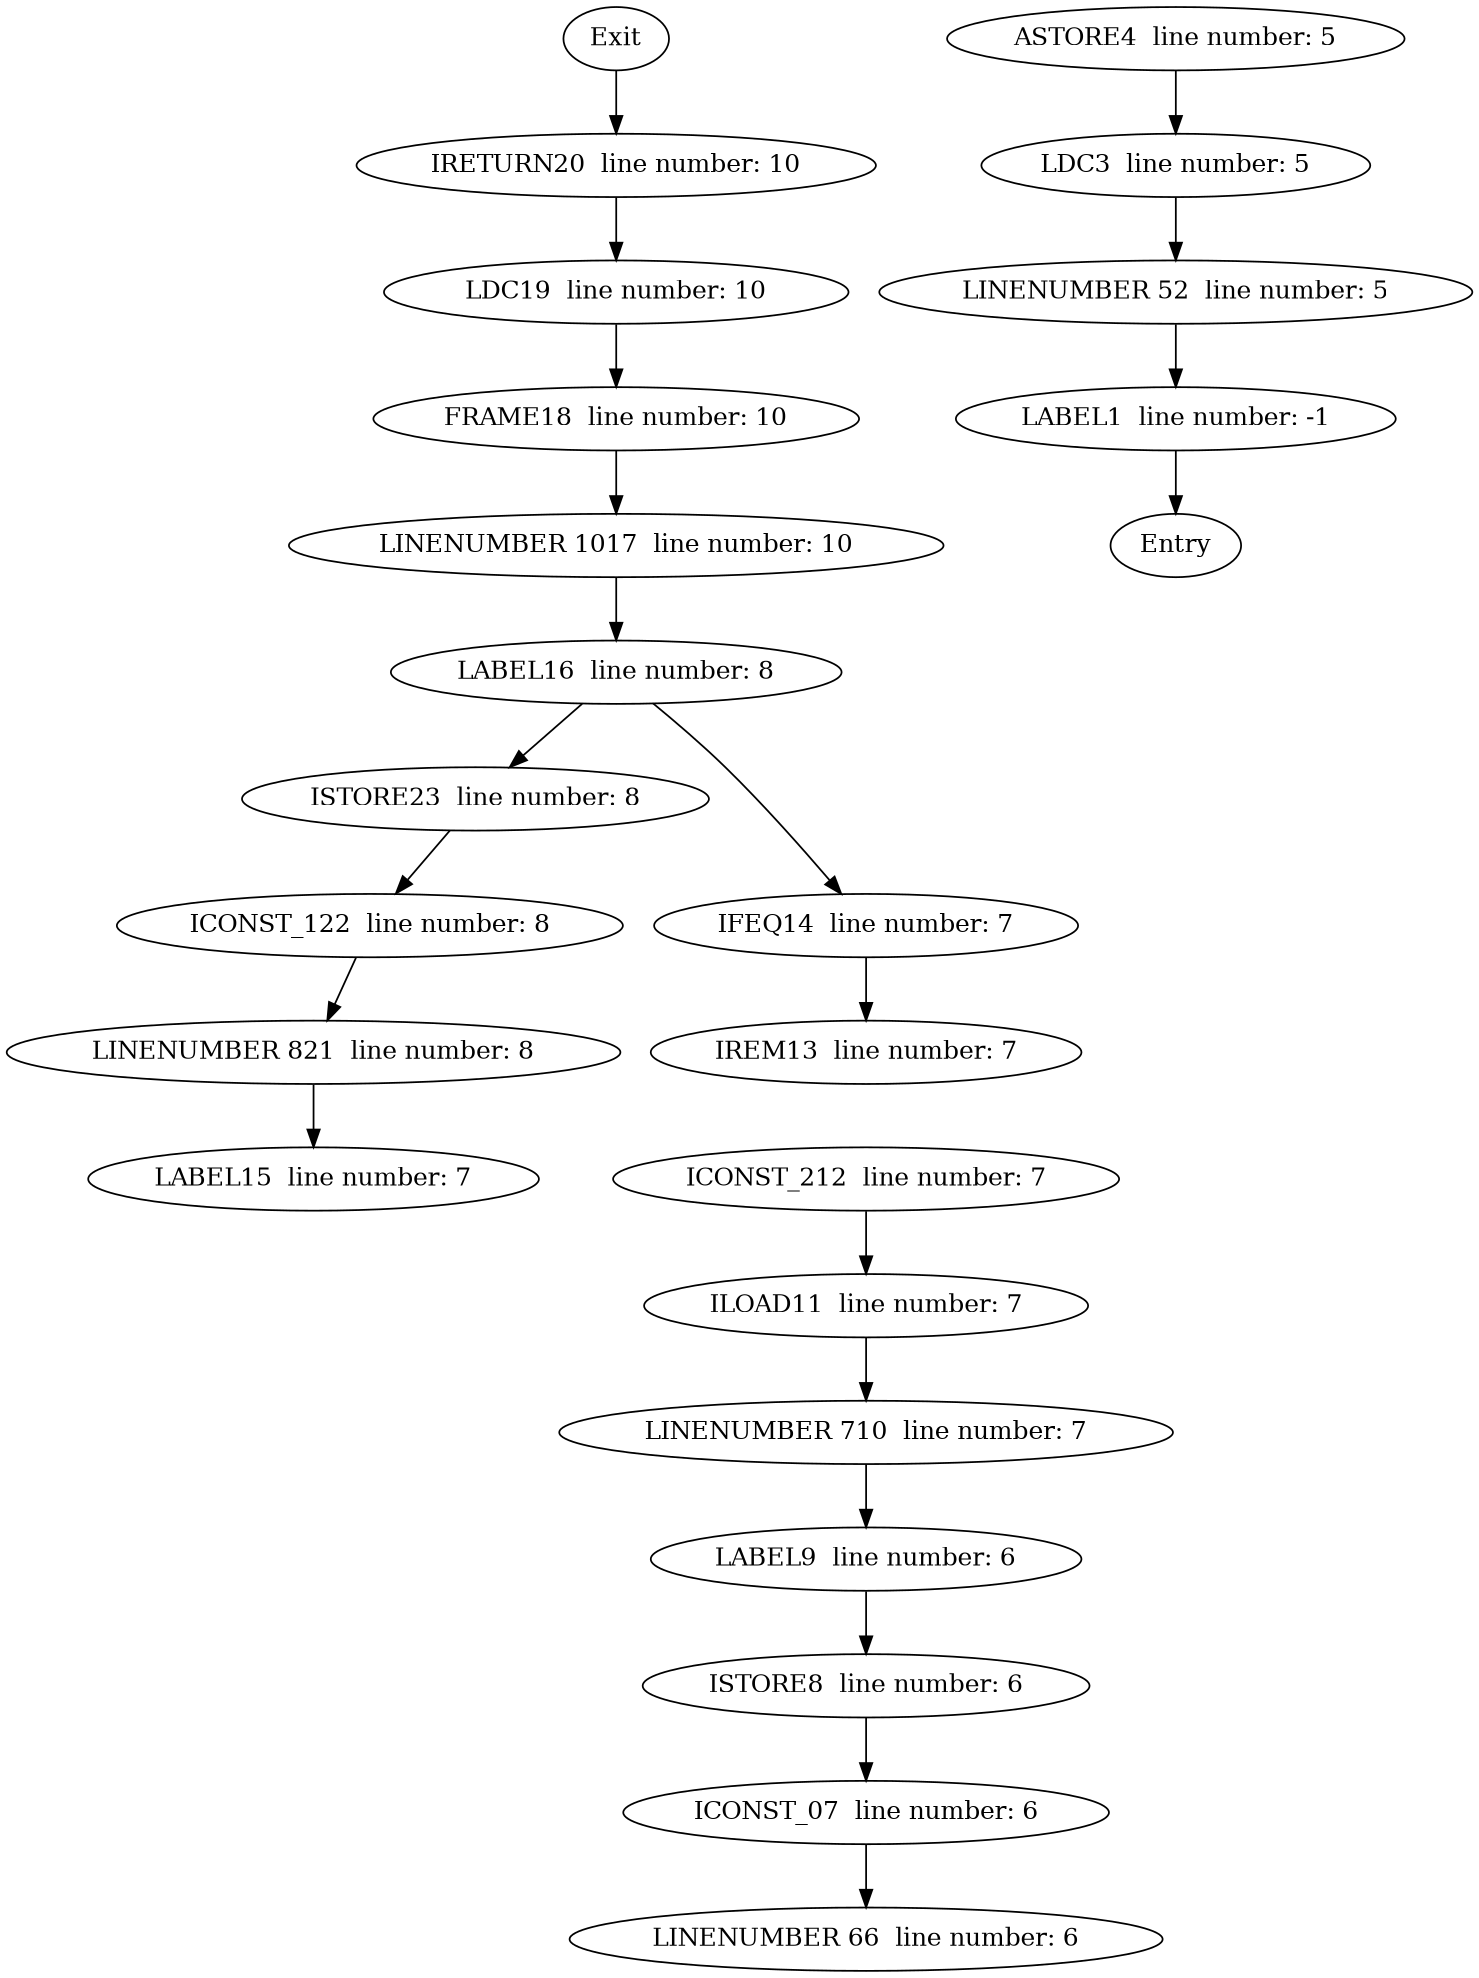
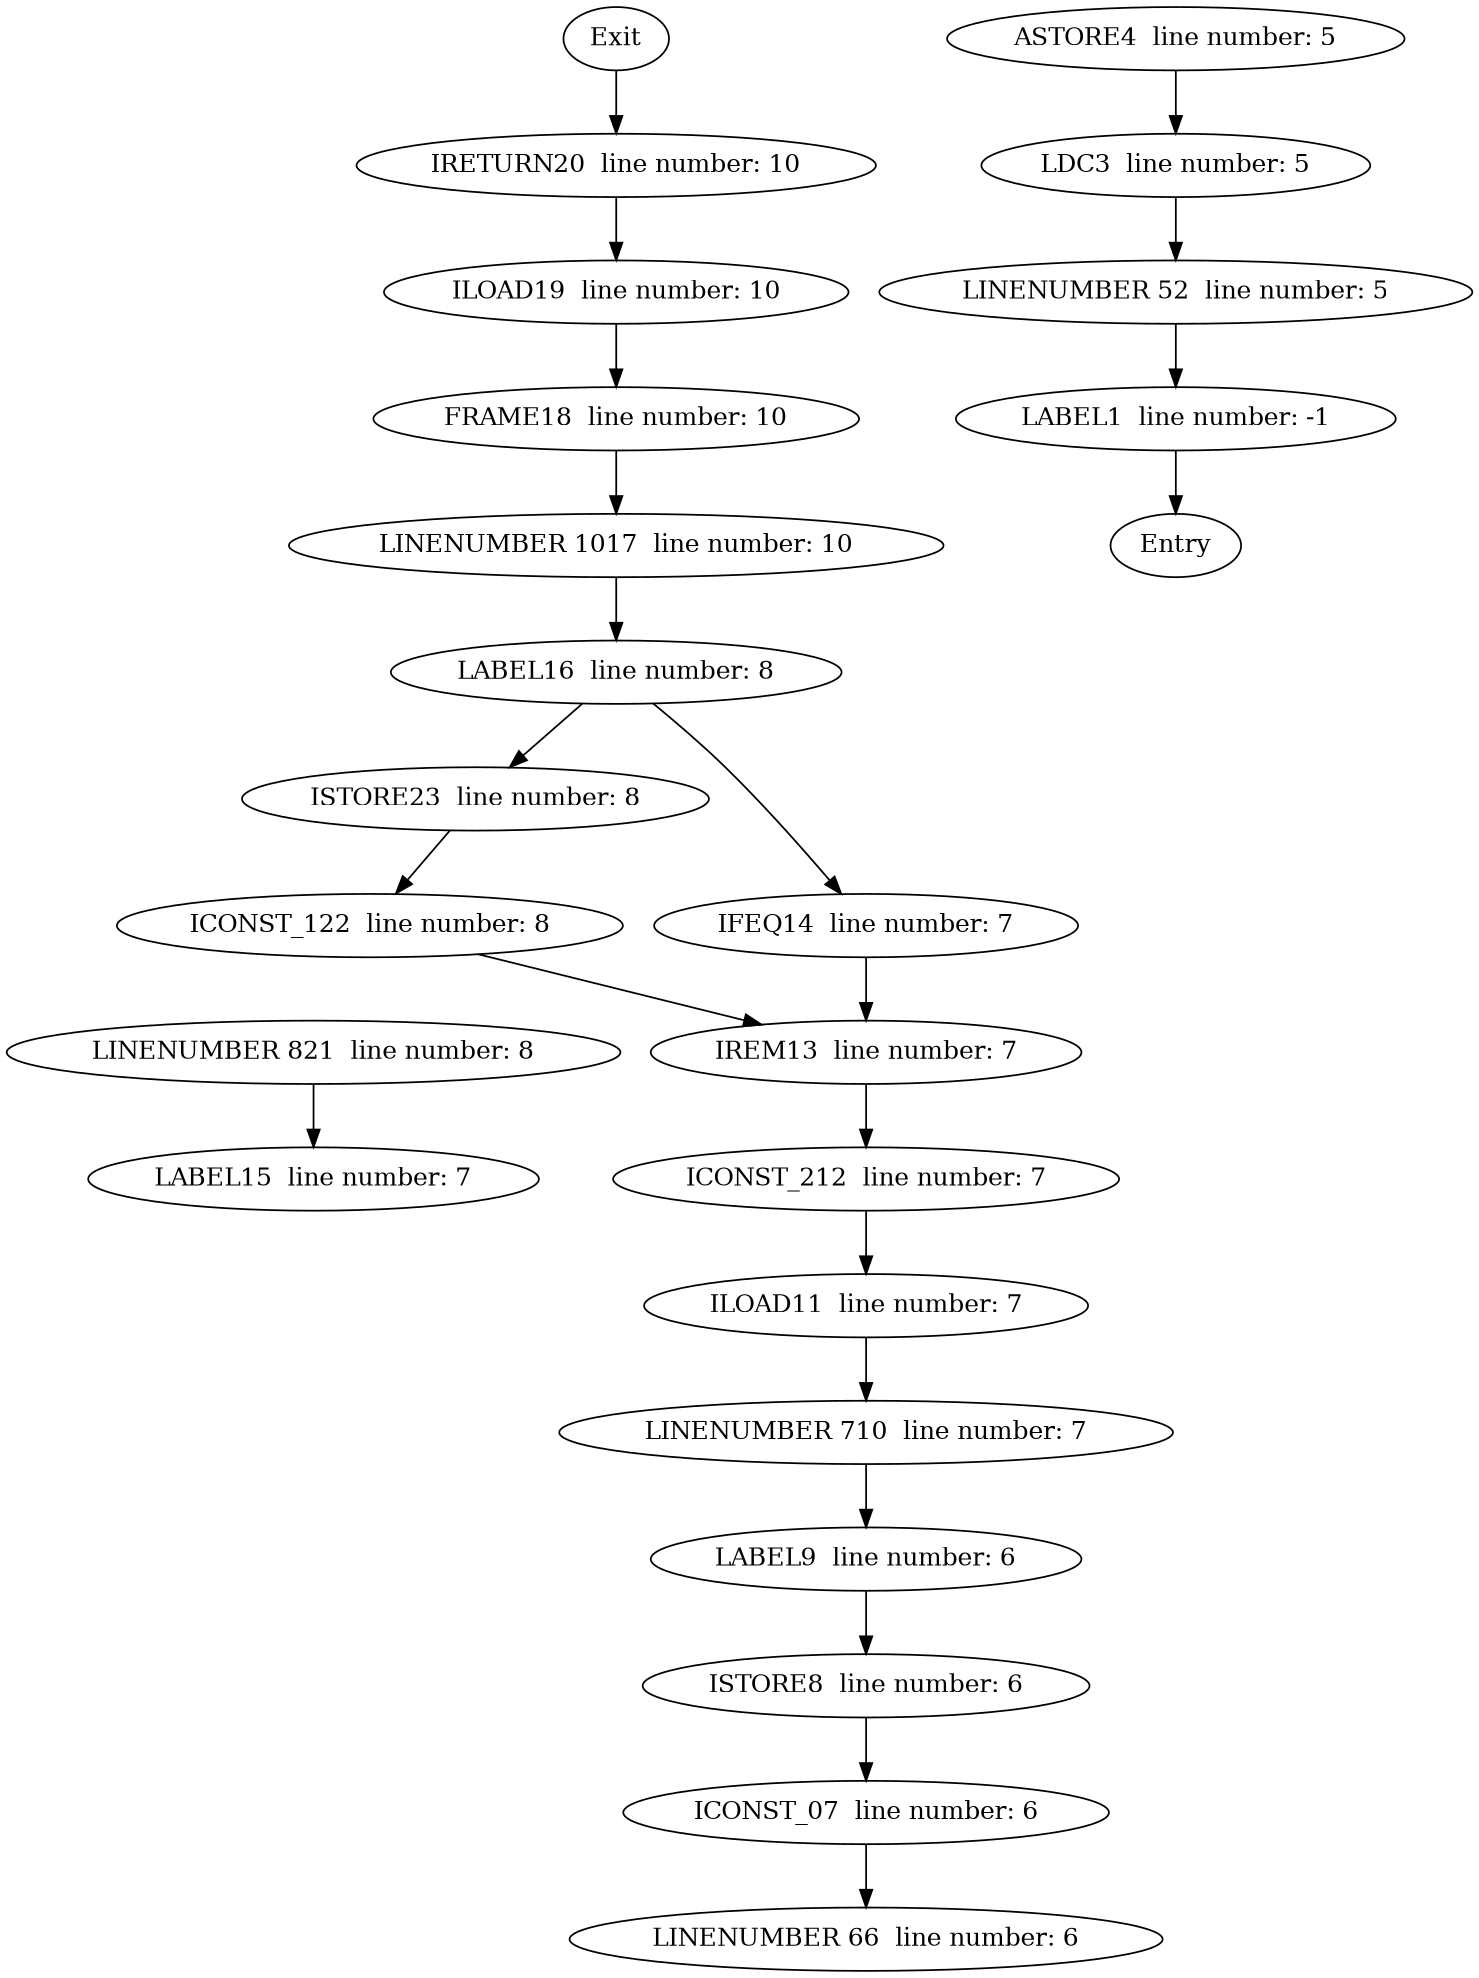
(616, 292) -> (616, 292)
(345, 981) -> (611, 987)
none -> (866, 1107)
